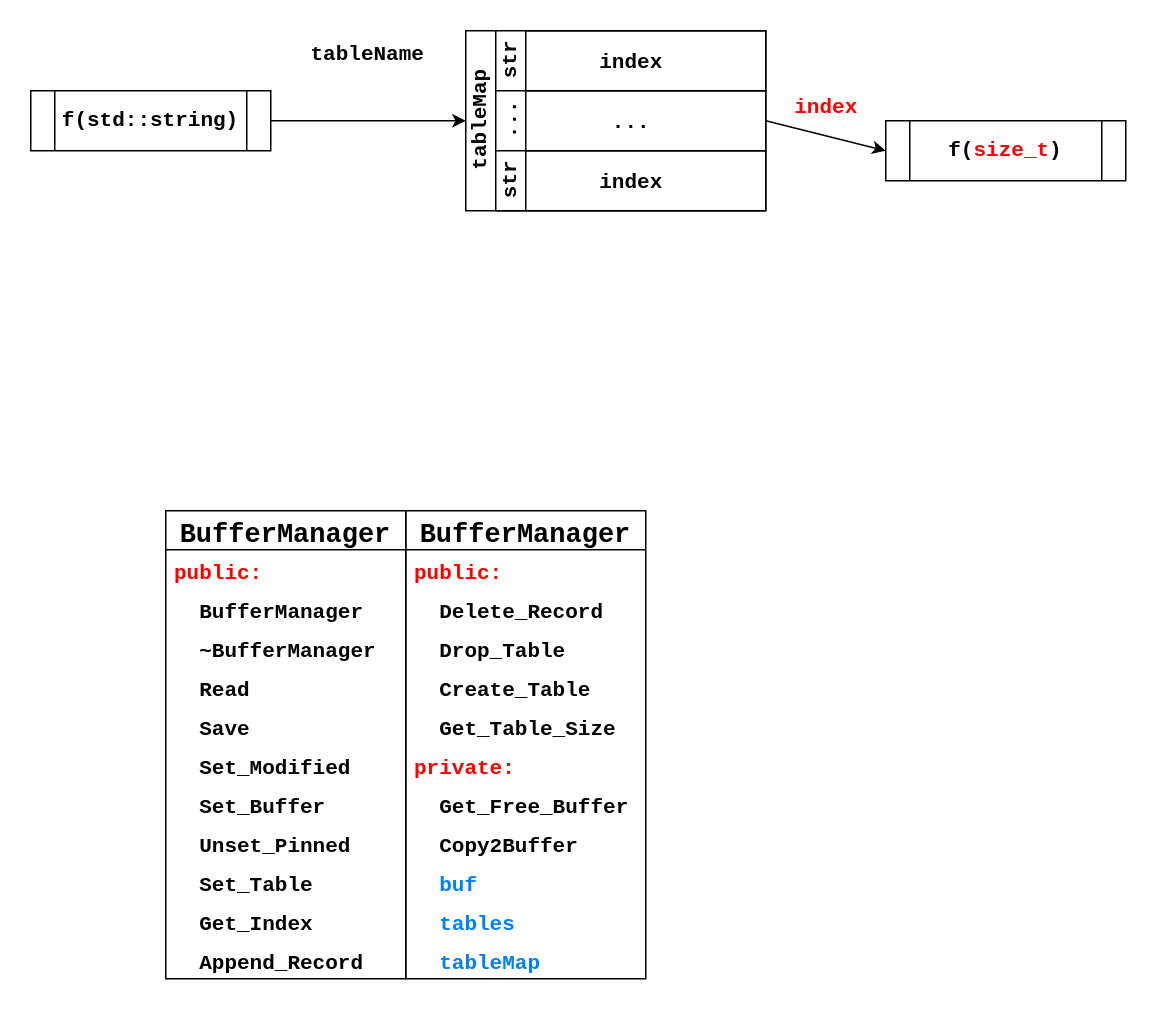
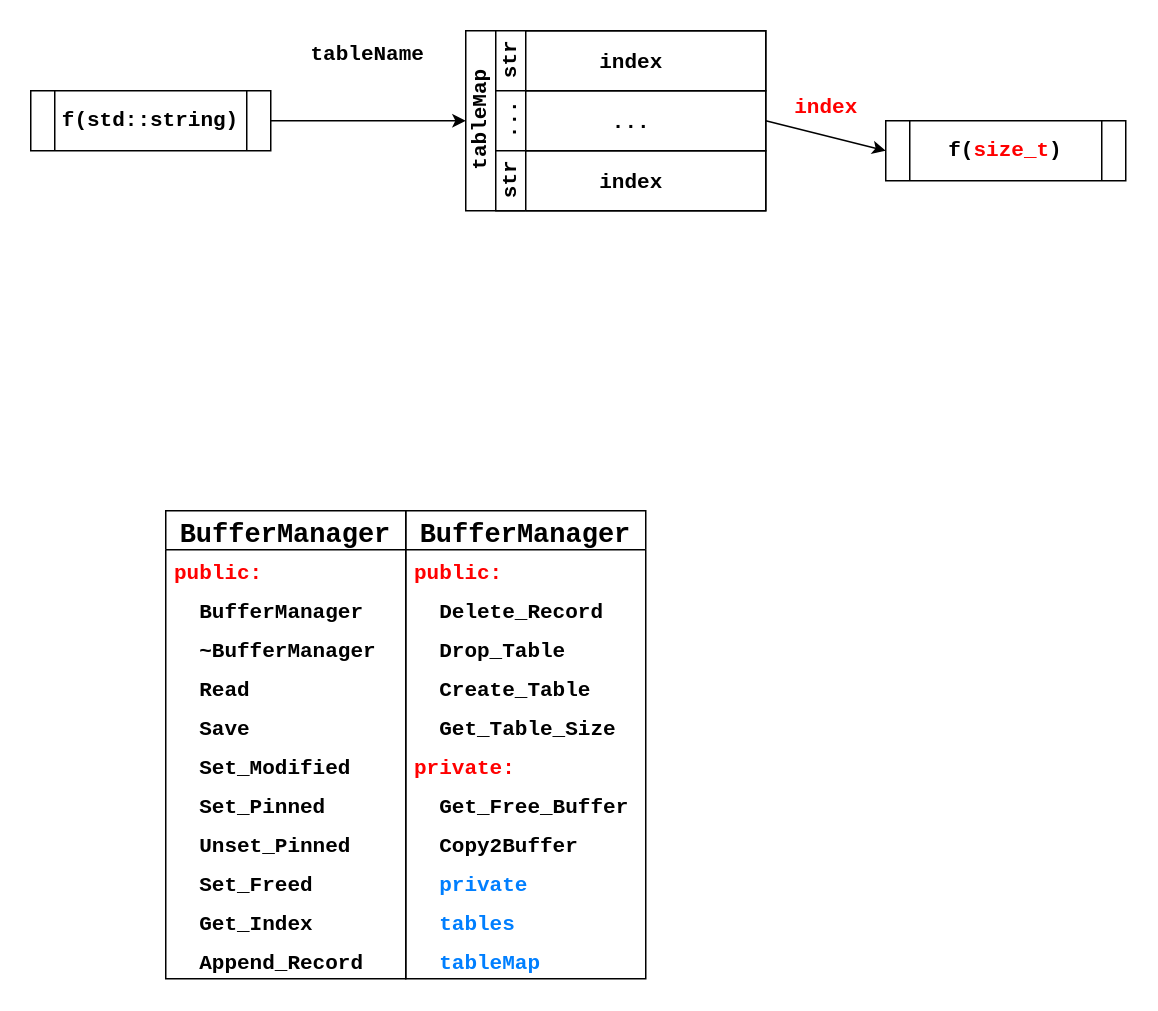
(233, 806) -> (230, 806)
(224, 884) -> (227, 884)
(432, 884) -> (452, 884)
